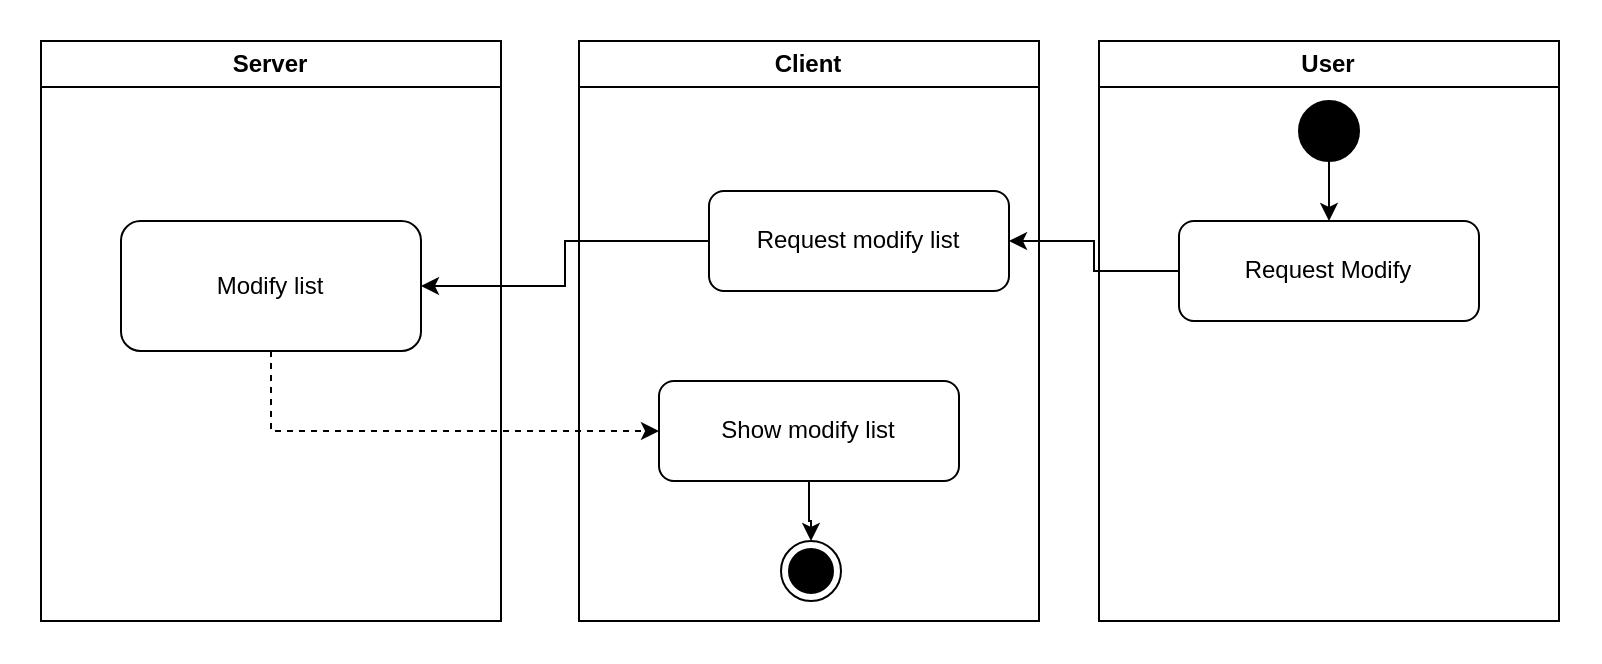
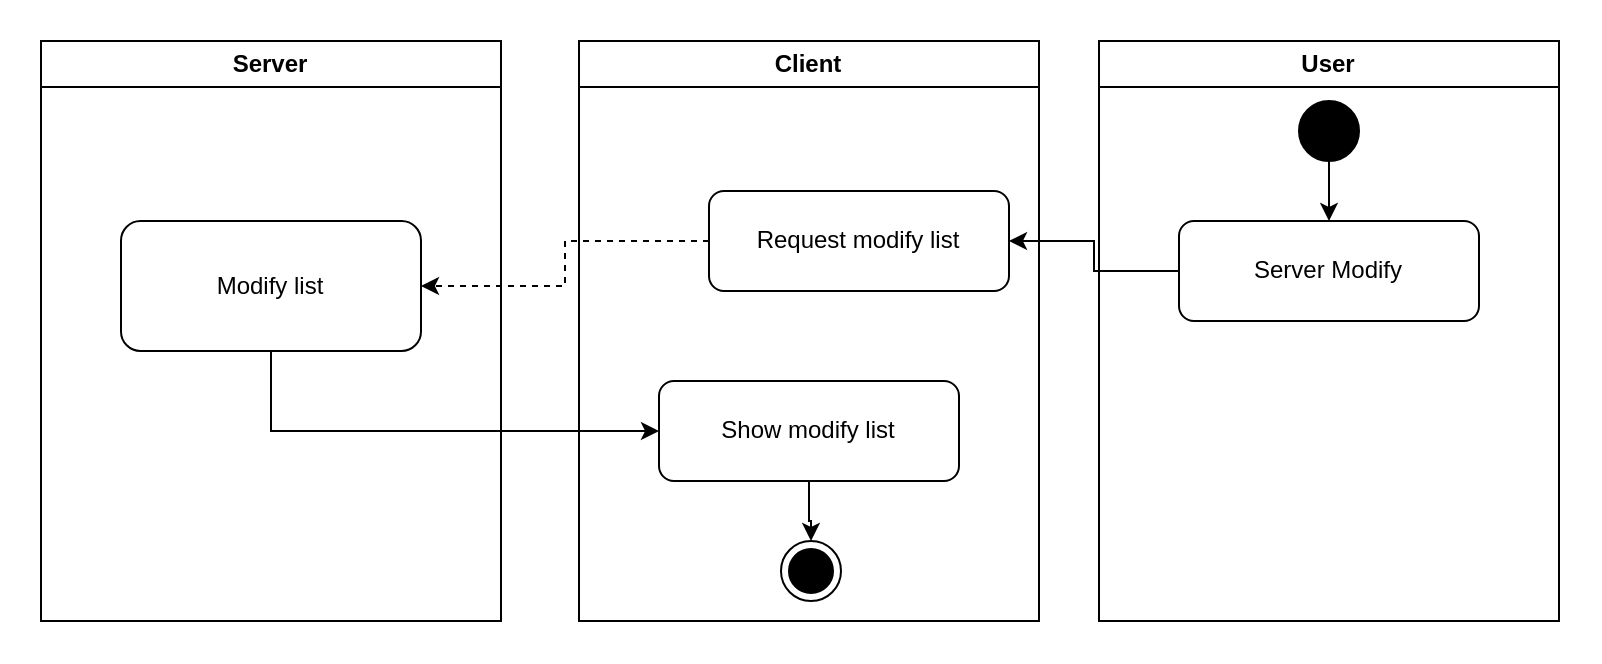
(565, 259) -> (565, 259)
(1329, 271) -> (1329, 271)
(420, 431) -> (420, 431)
